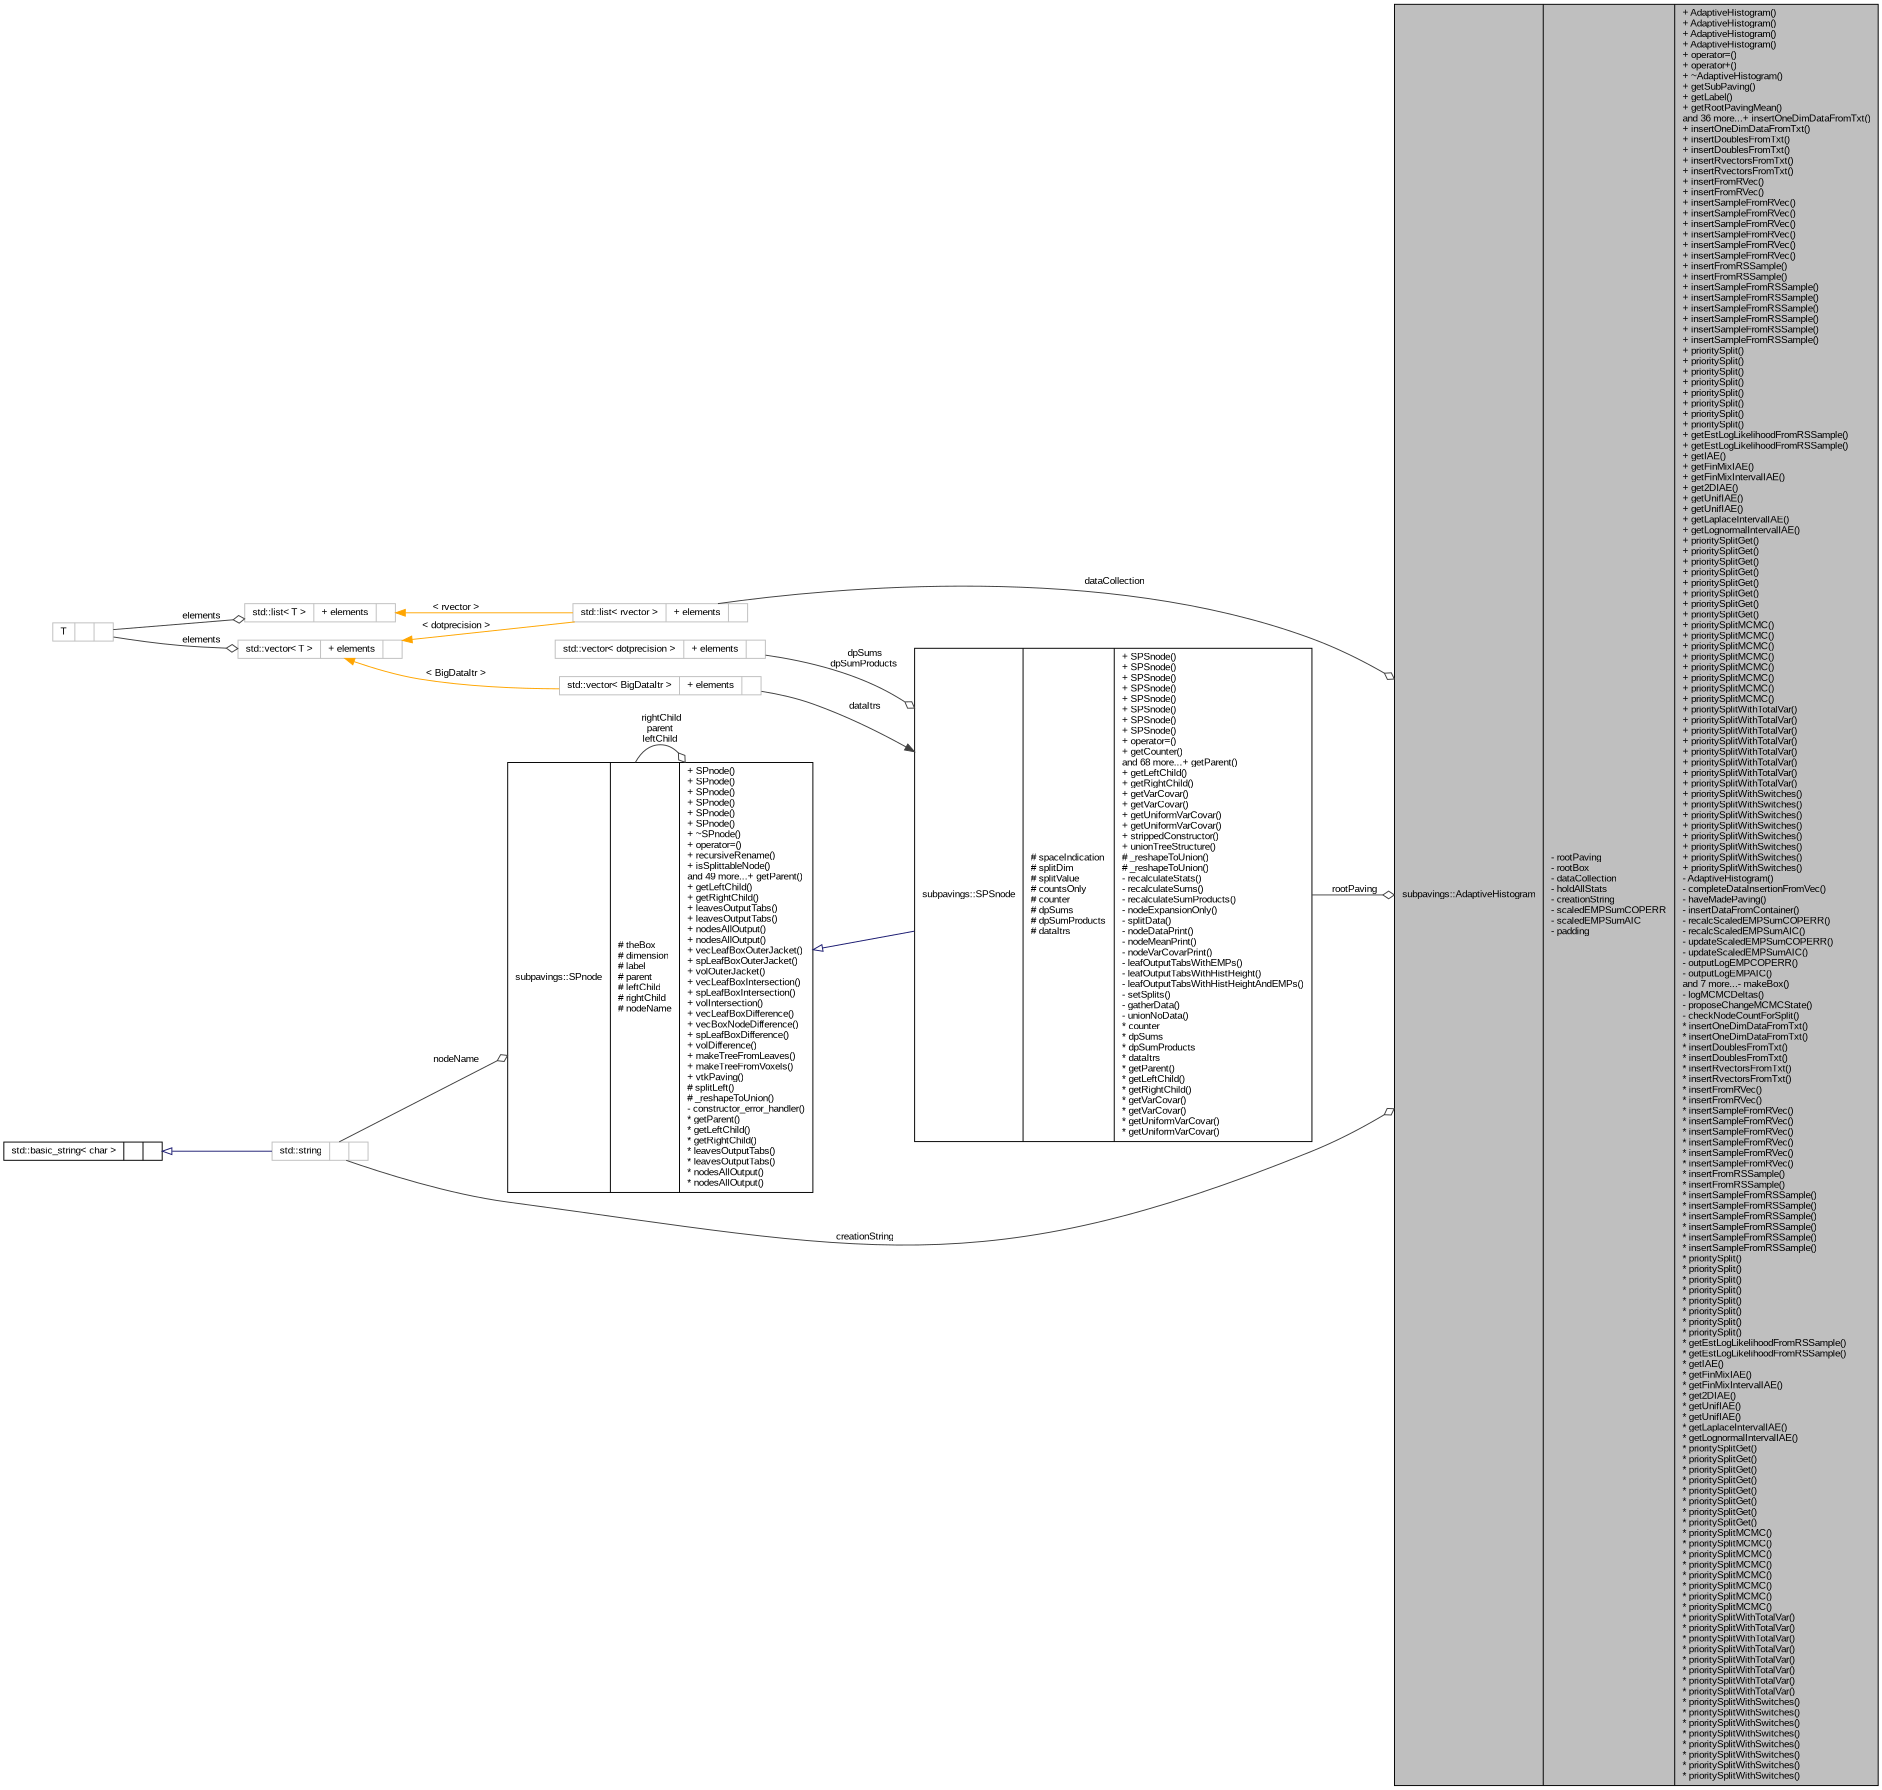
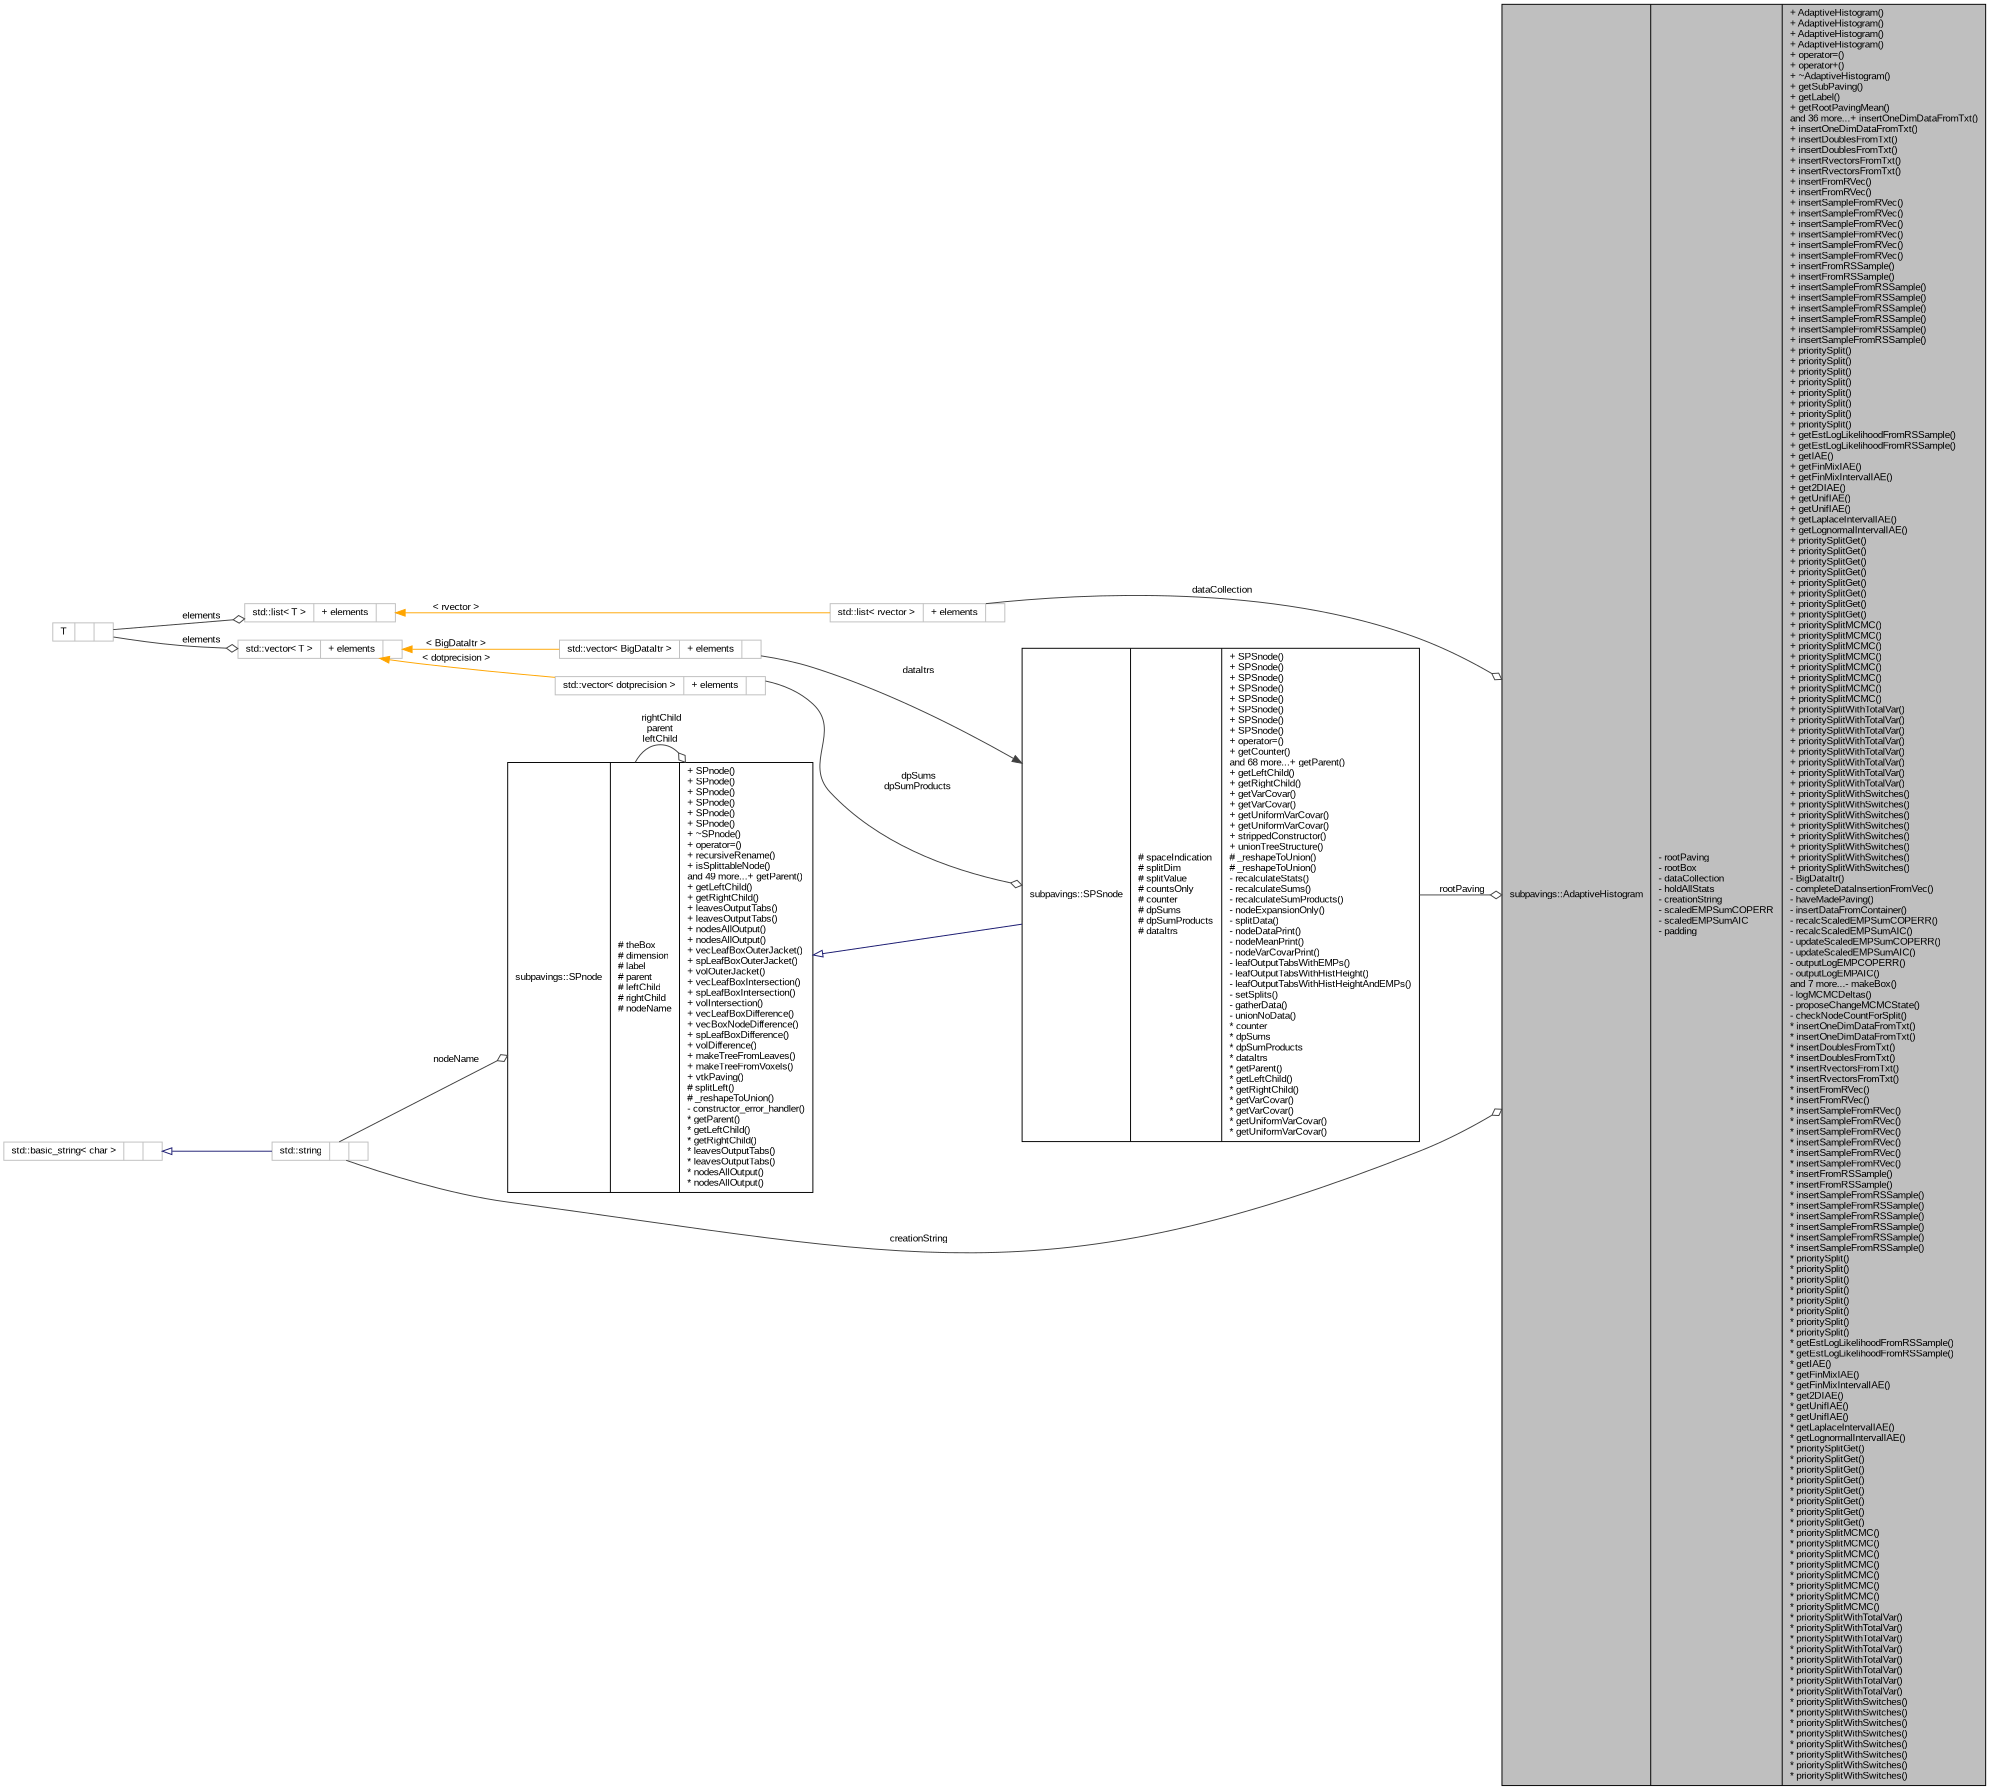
(493, 631) -> (472, 669)
(1728, 879) -> (1817, 879)
(83, 1151) -> (83, 1151)
